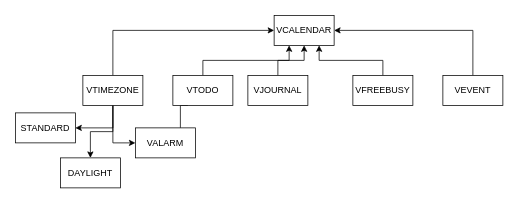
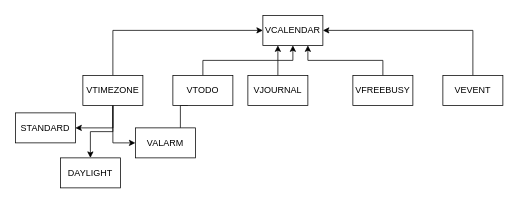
(304, 30) -> (293, 30)
